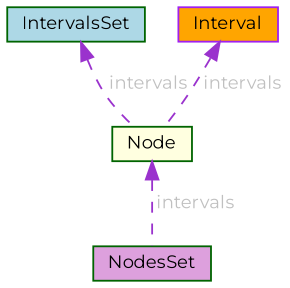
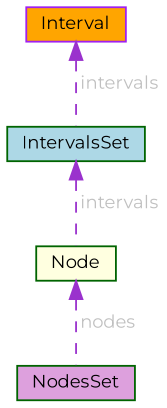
(189, 93) -> (76, 93)
(194, 204) -> (107, 323)
